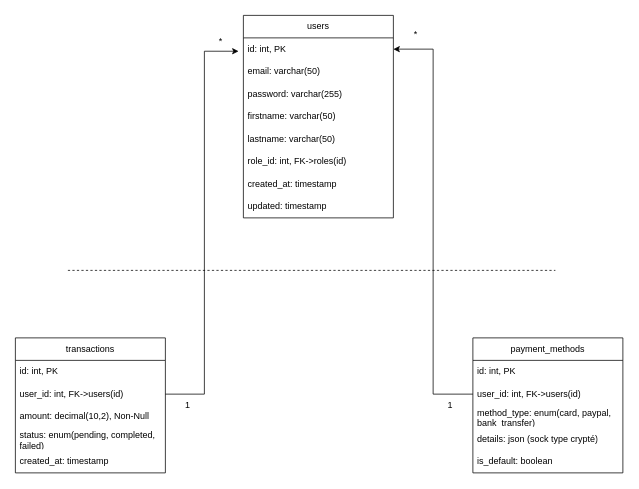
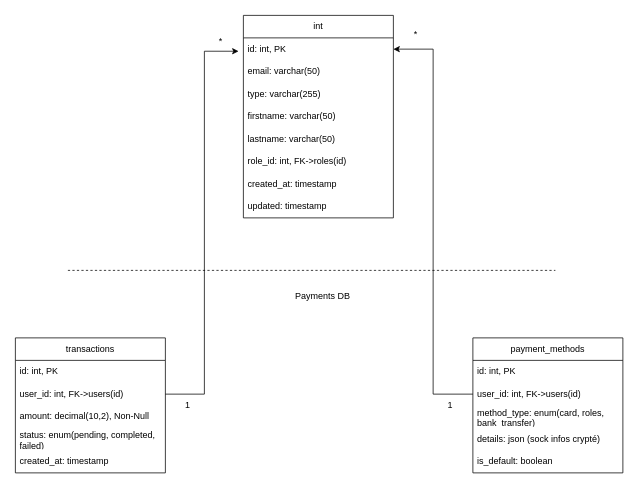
(318, 27) -> (318, 27)
(301, 94) -> (291, 94)
none -> (323, 297)
(549, 417) -> (549, 417)
(549, 439) -> (549, 439)
